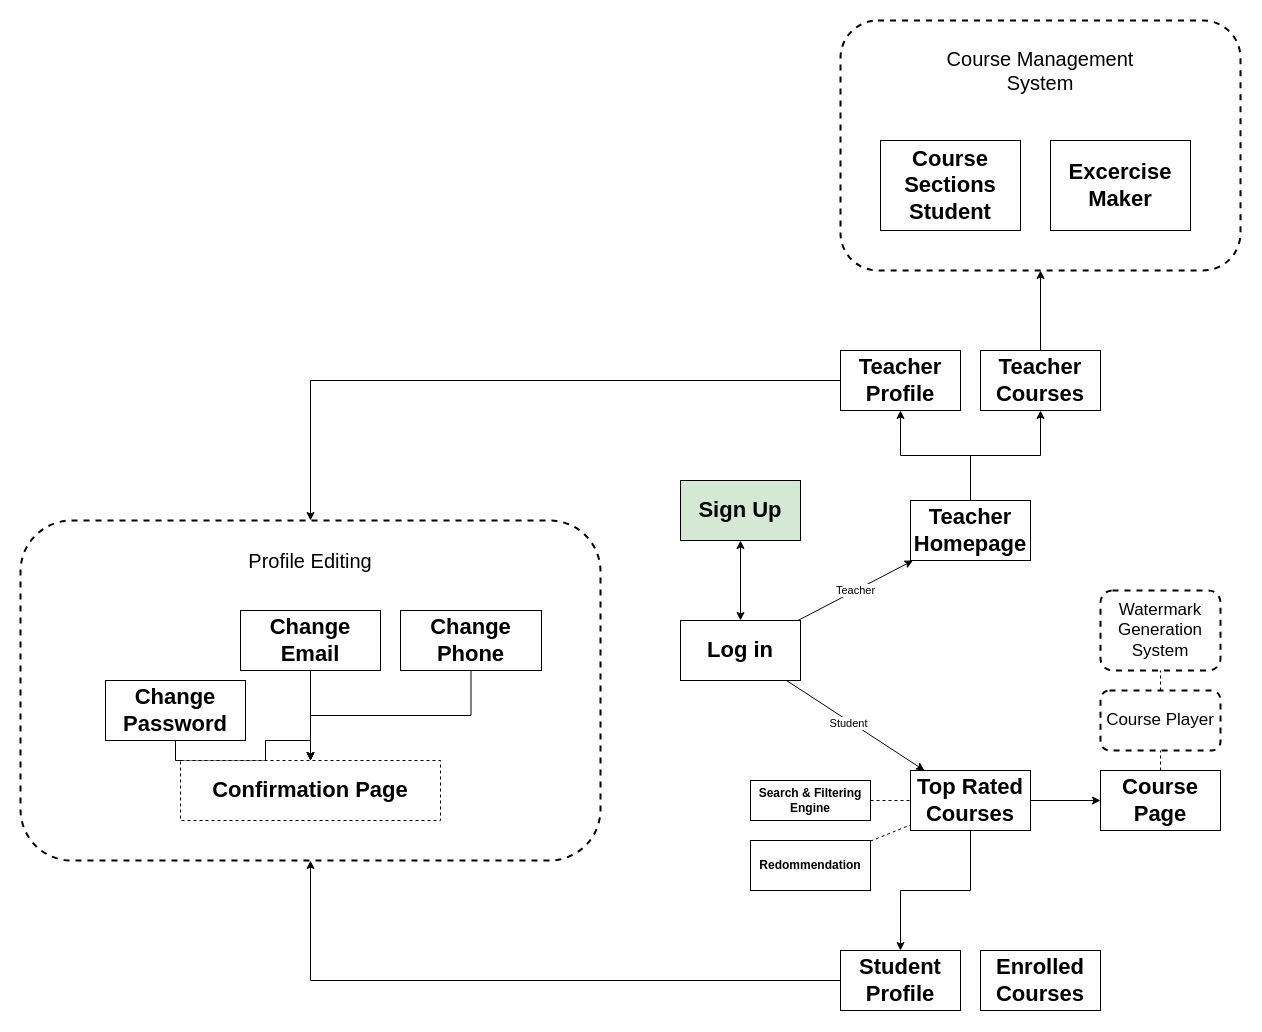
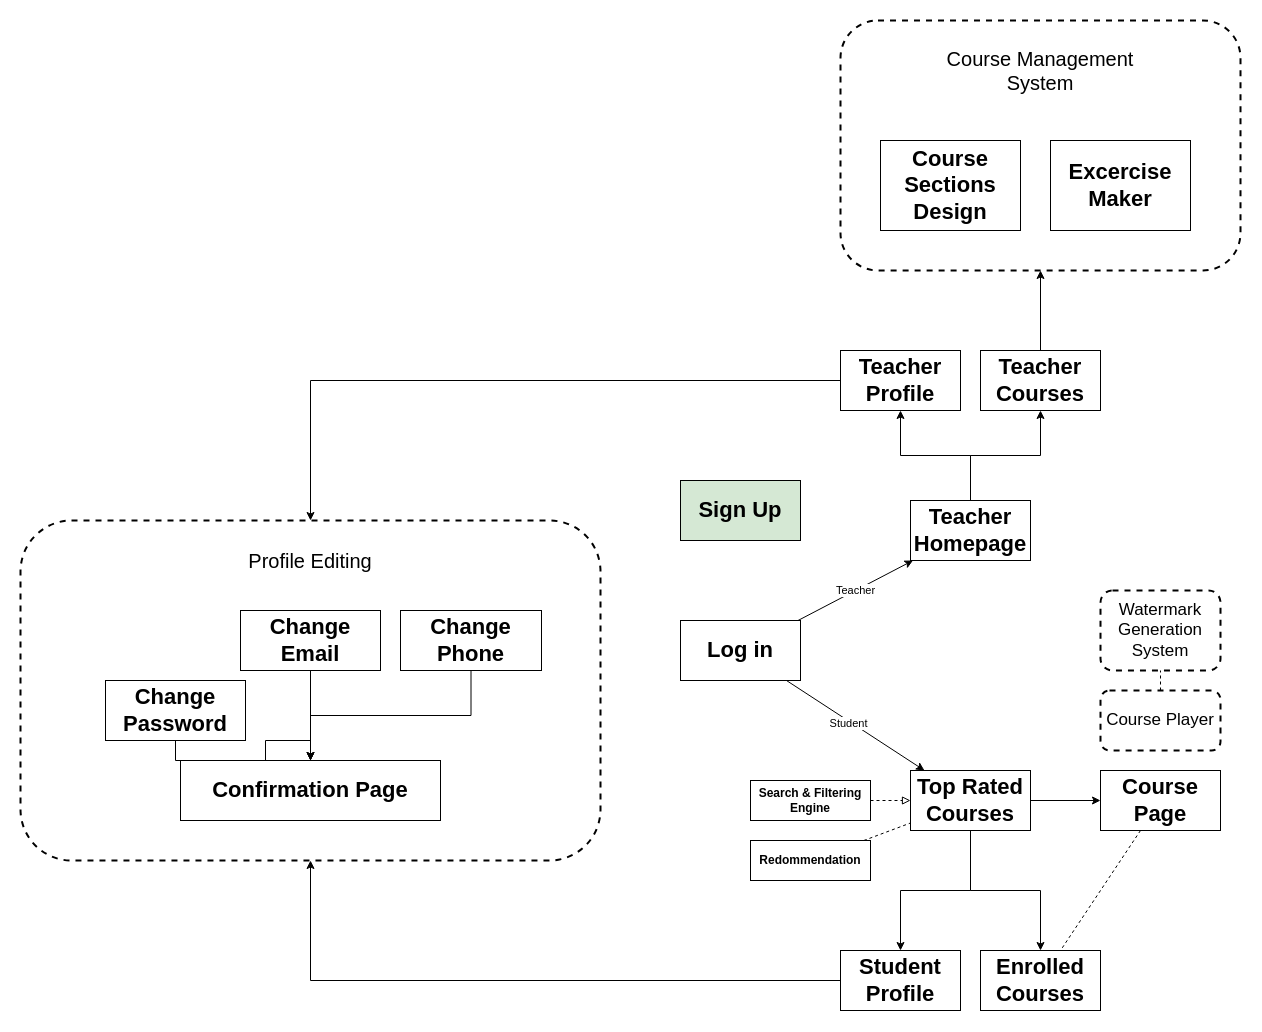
(951, 186) -> (951, 186)
(741, 581) -> none
(1161, 761) -> (1101, 890)
(311, 791) -> (311, 791)
(904, 801) -> (901, 801)
(811, 866) -> (811, 861)
none -> (1033, 891)
